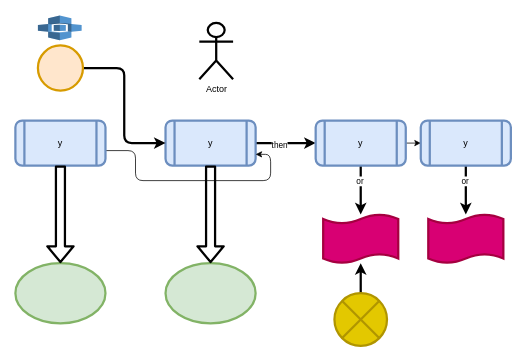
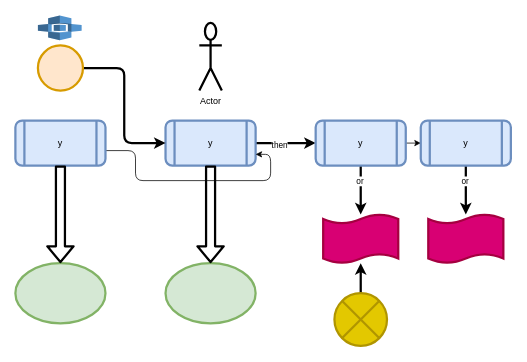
(216, 51) -> (210, 57)
